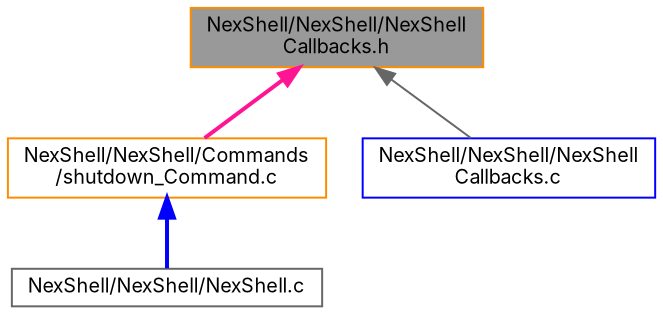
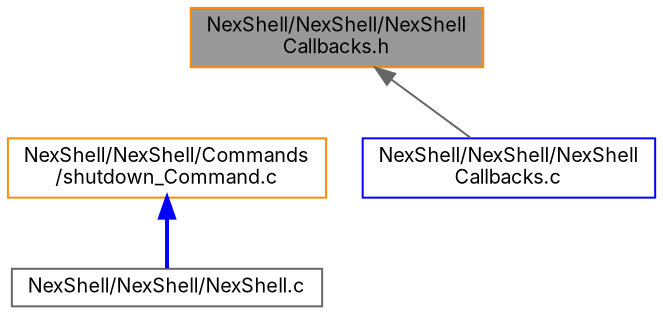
(244, 109) -> none
